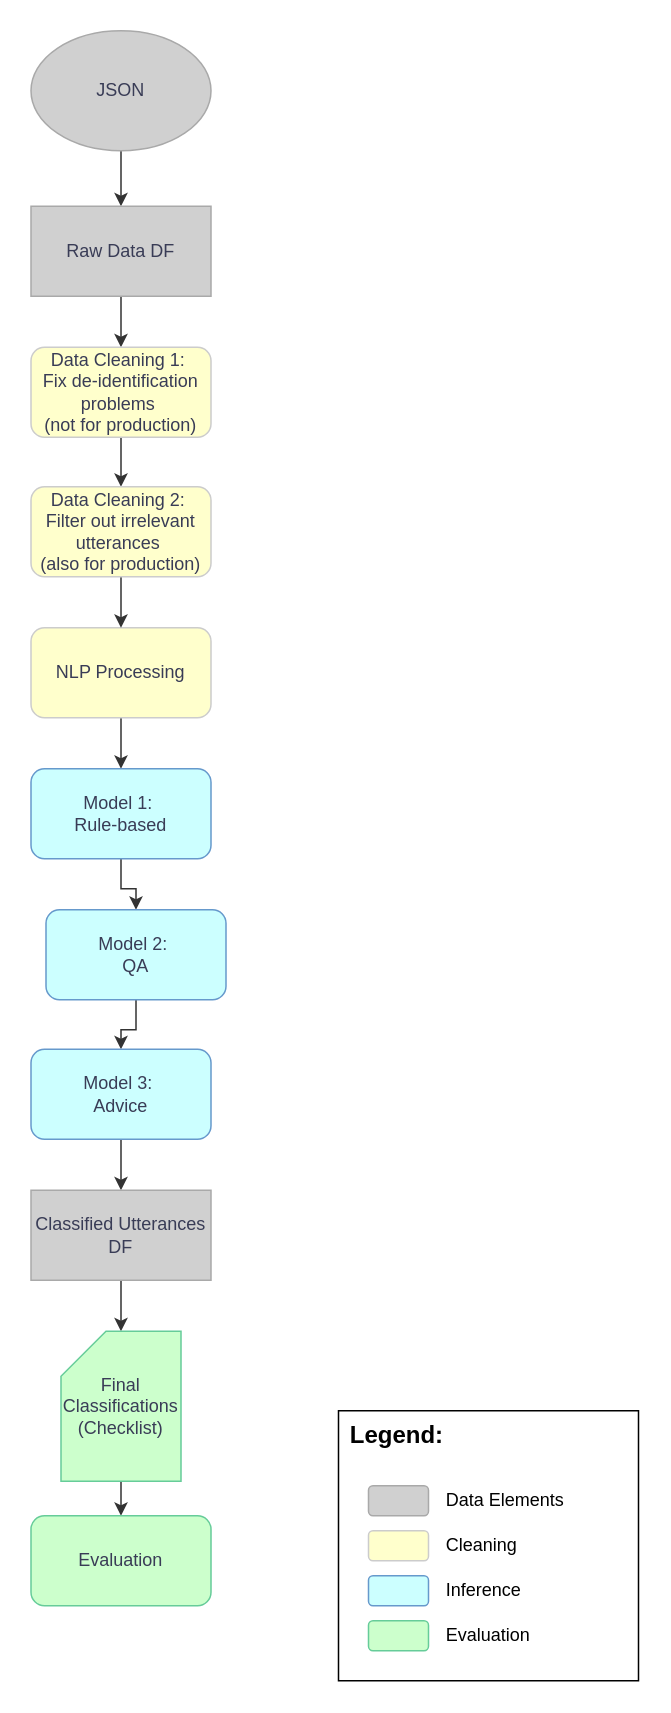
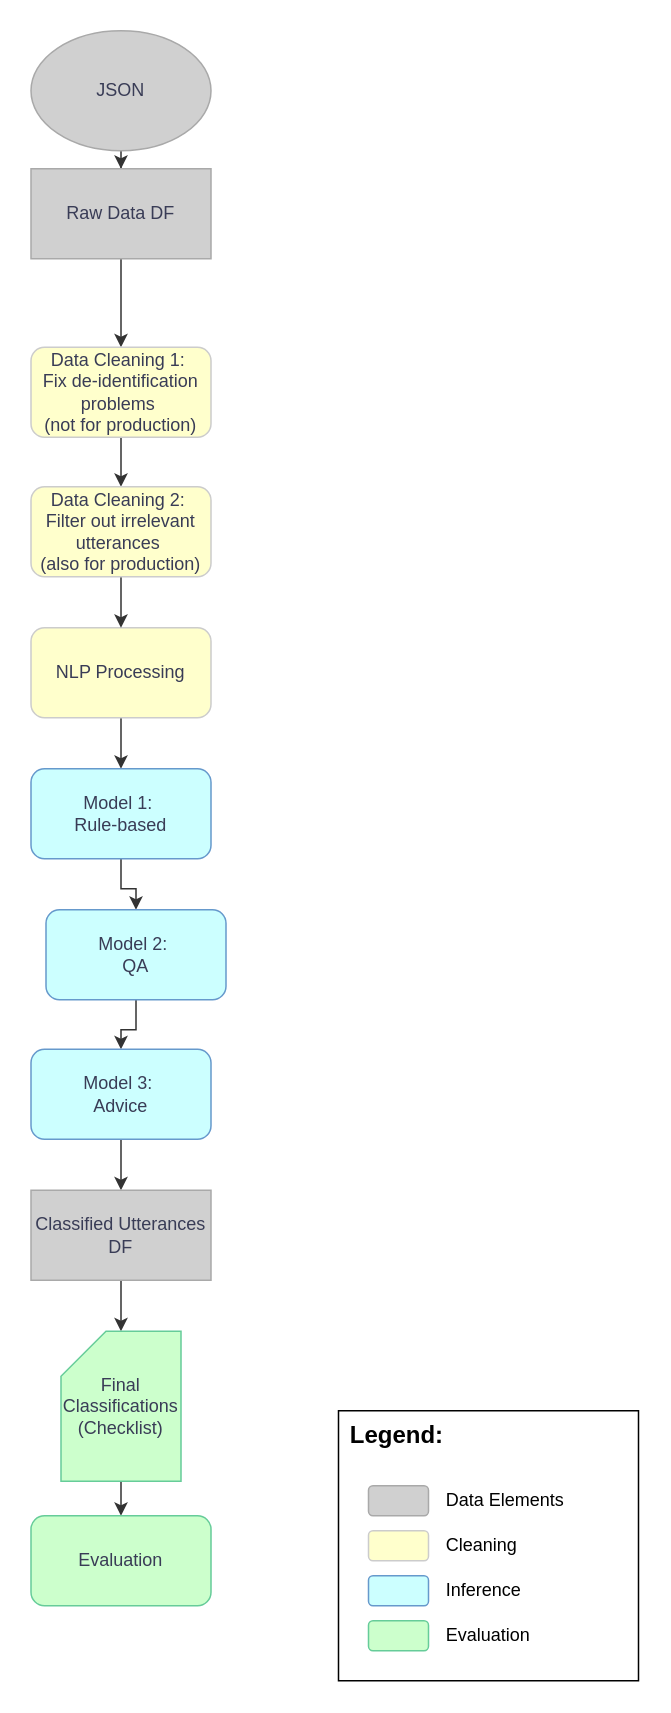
(121, 251) -> (121, 214)
